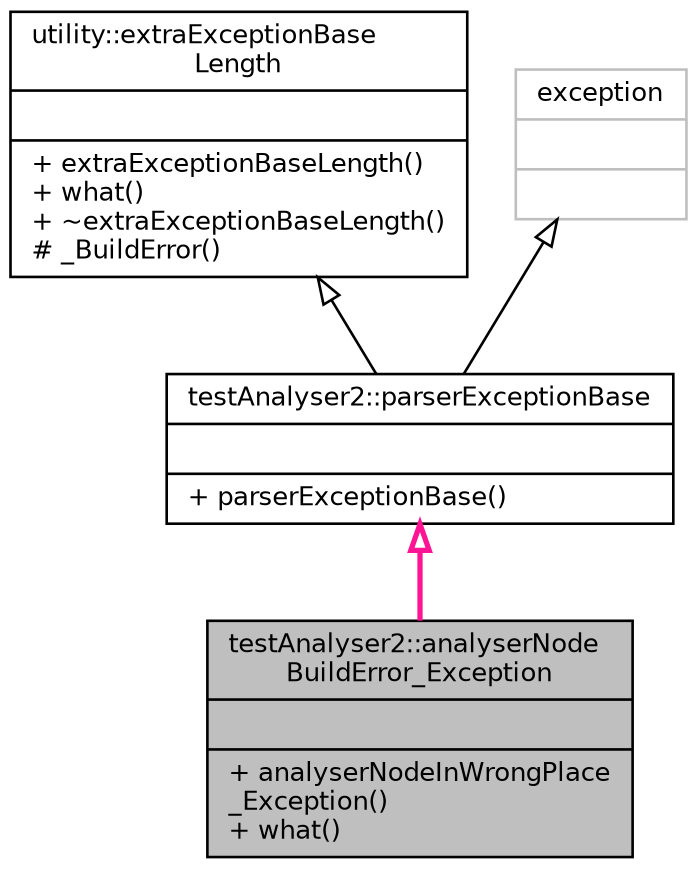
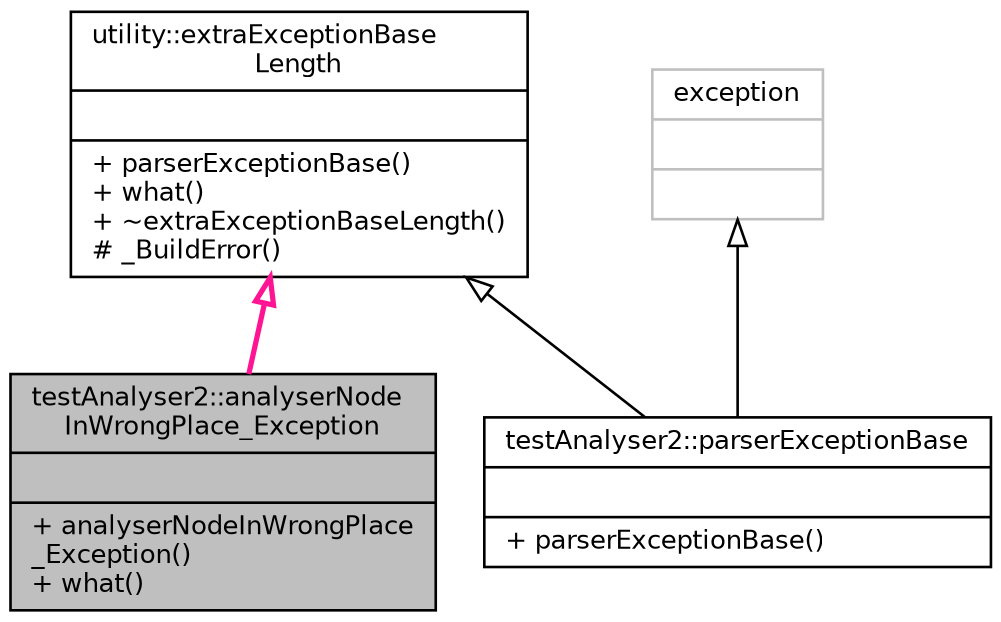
(228, 164) -> (252, 164)
(420, 586) -> (257, 339)
(420, 673) -> (223, 427)
